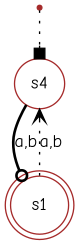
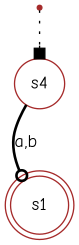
(40, 149) -> none
